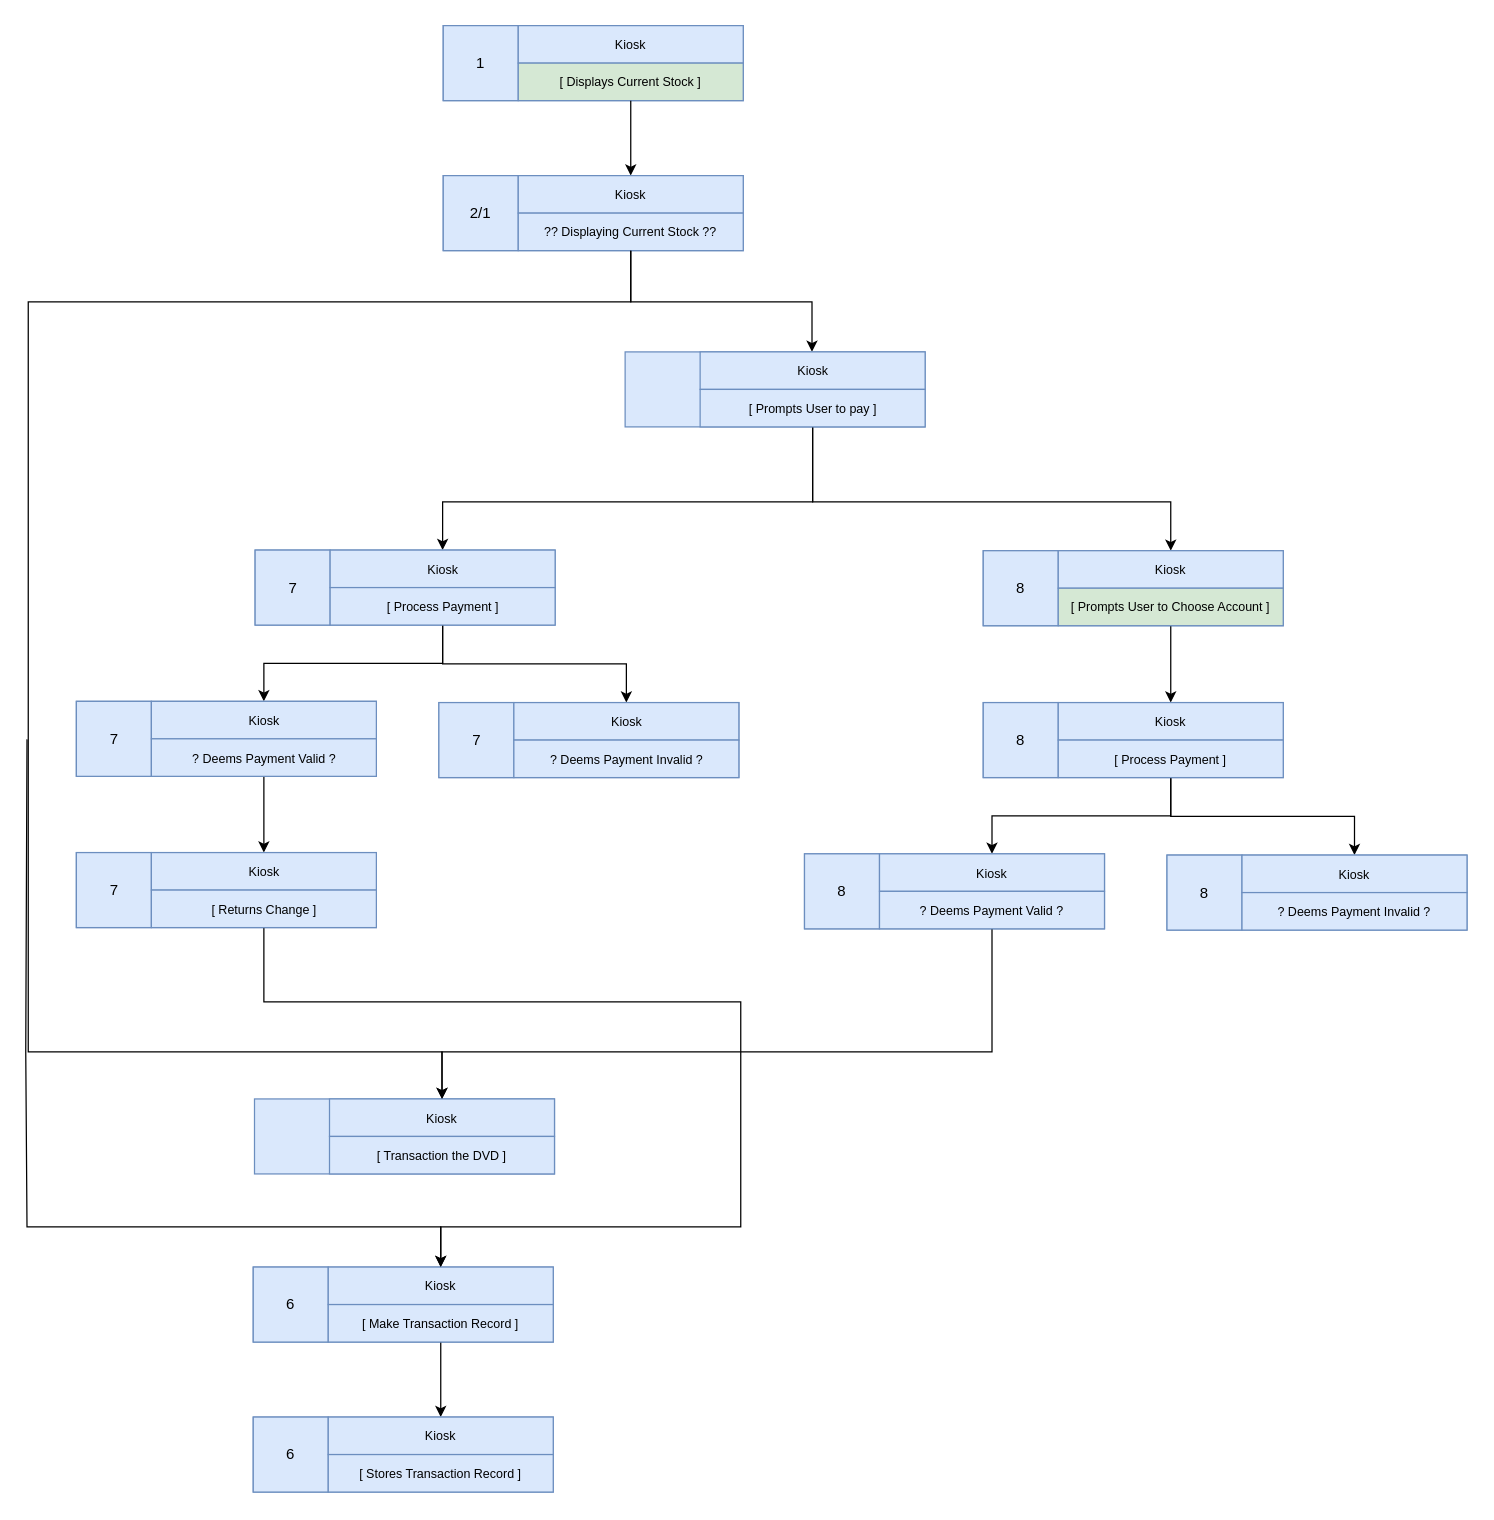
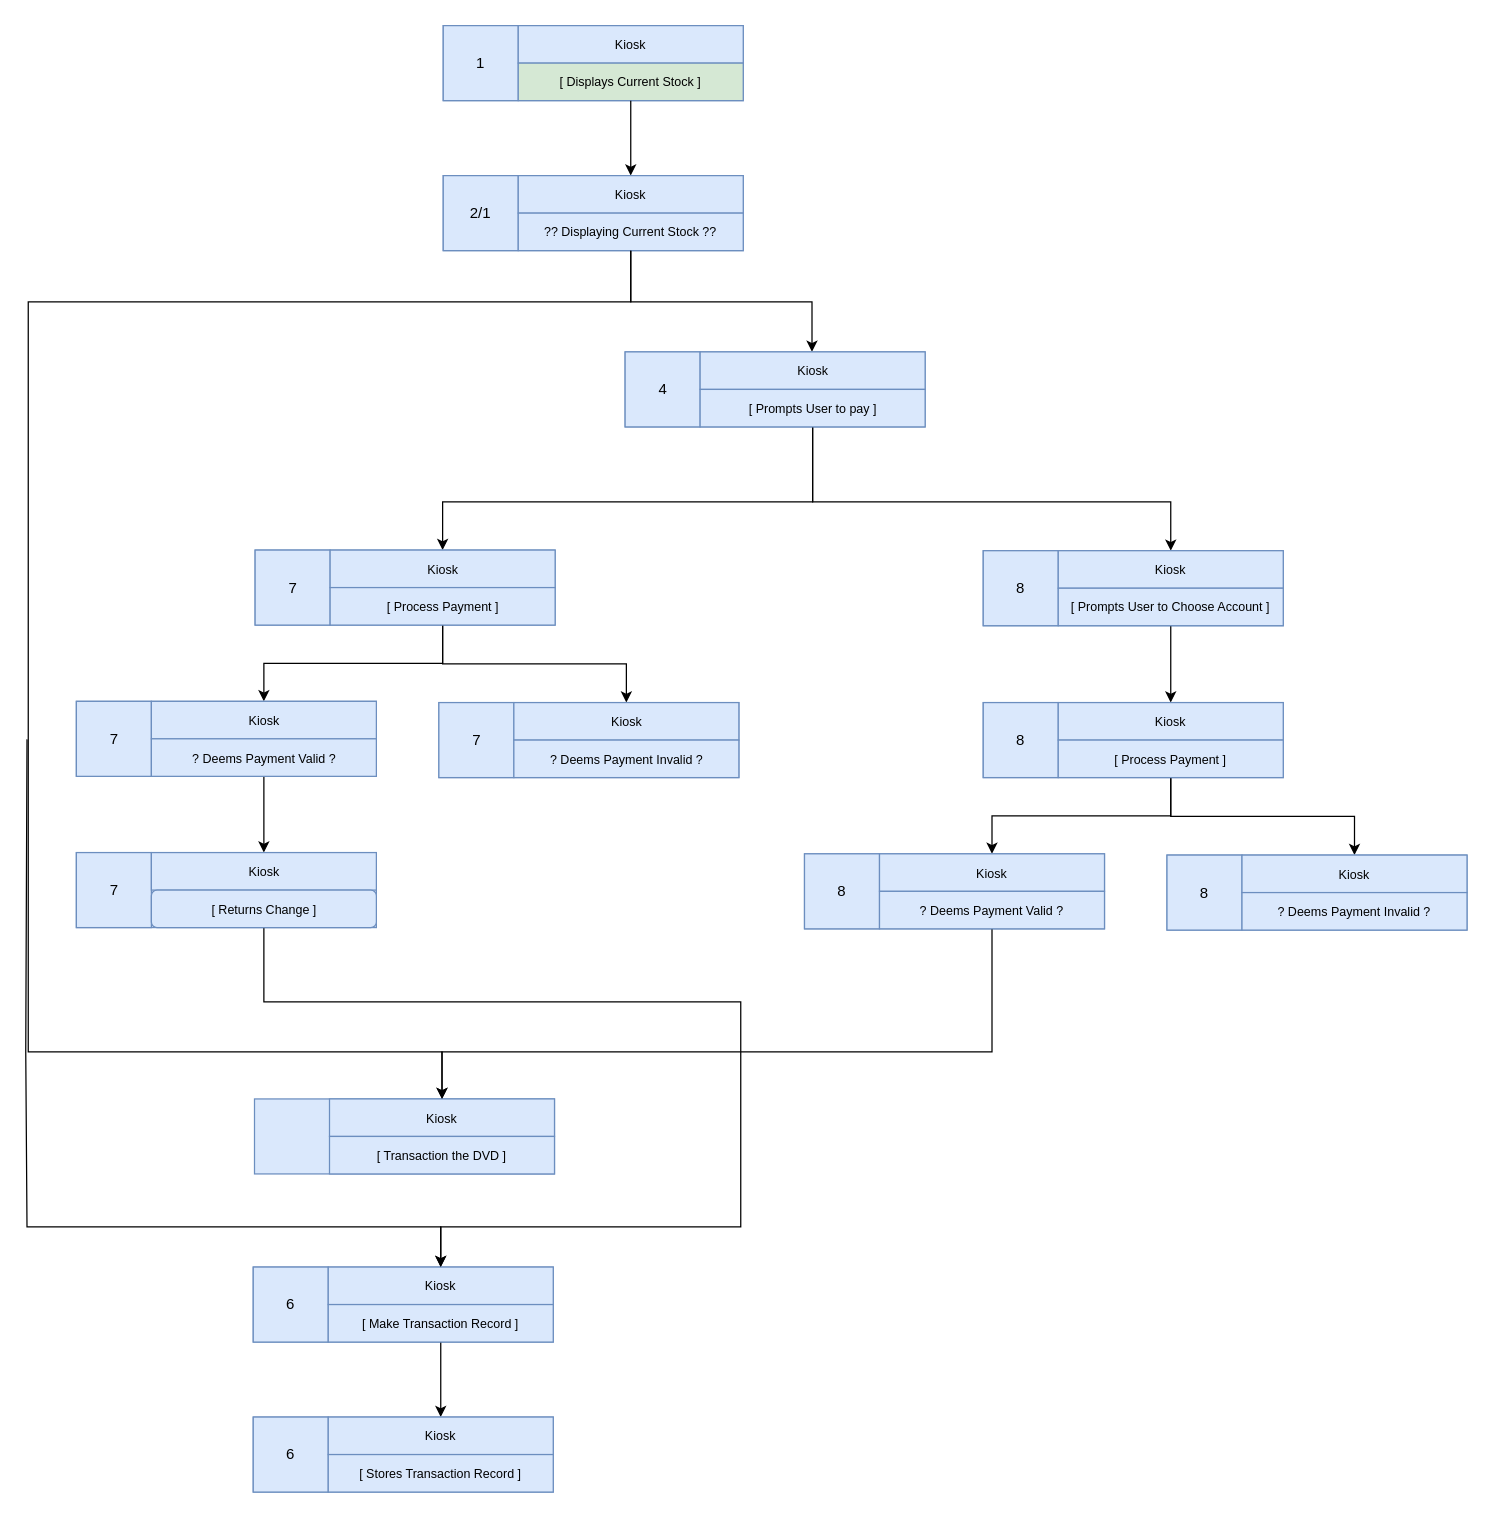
none -> (663, 389)
(1171, 607) -> (1171, 607)
(264, 909) -> (264, 909)
